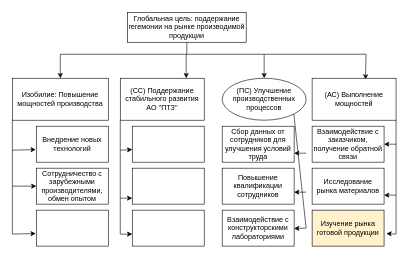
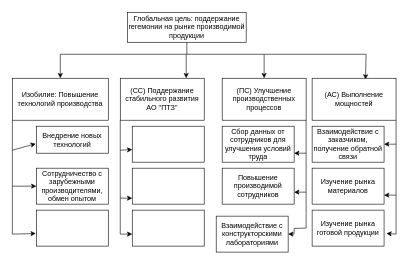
(60, 99) -> (60, 99)
(264, 99) -> (264, 99)
(72, 144) -> (72, 140)
(258, 186) -> (258, 186)
(348, 186) -> (348, 186)
(258, 228) -> (252, 234)
(348, 228) -> (348, 228)
